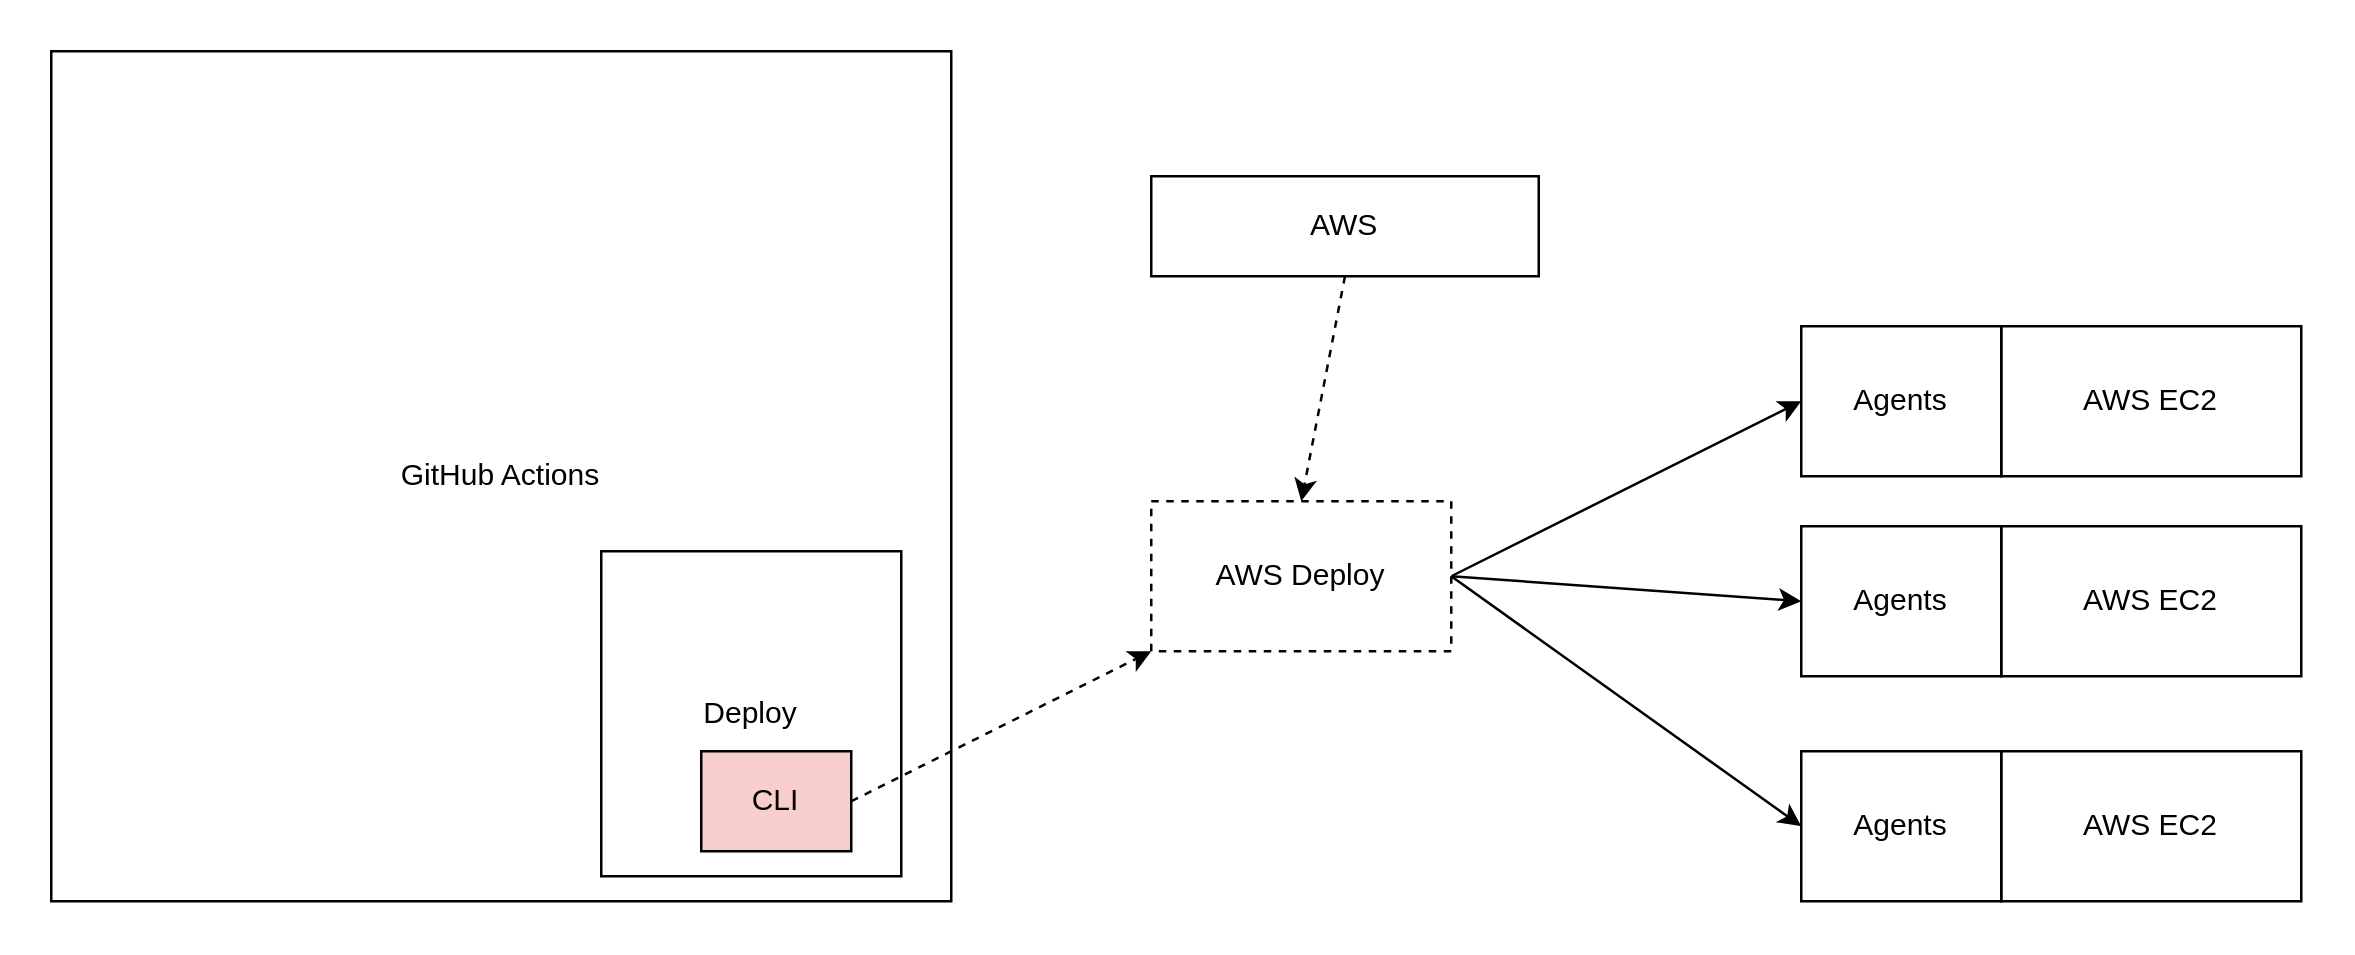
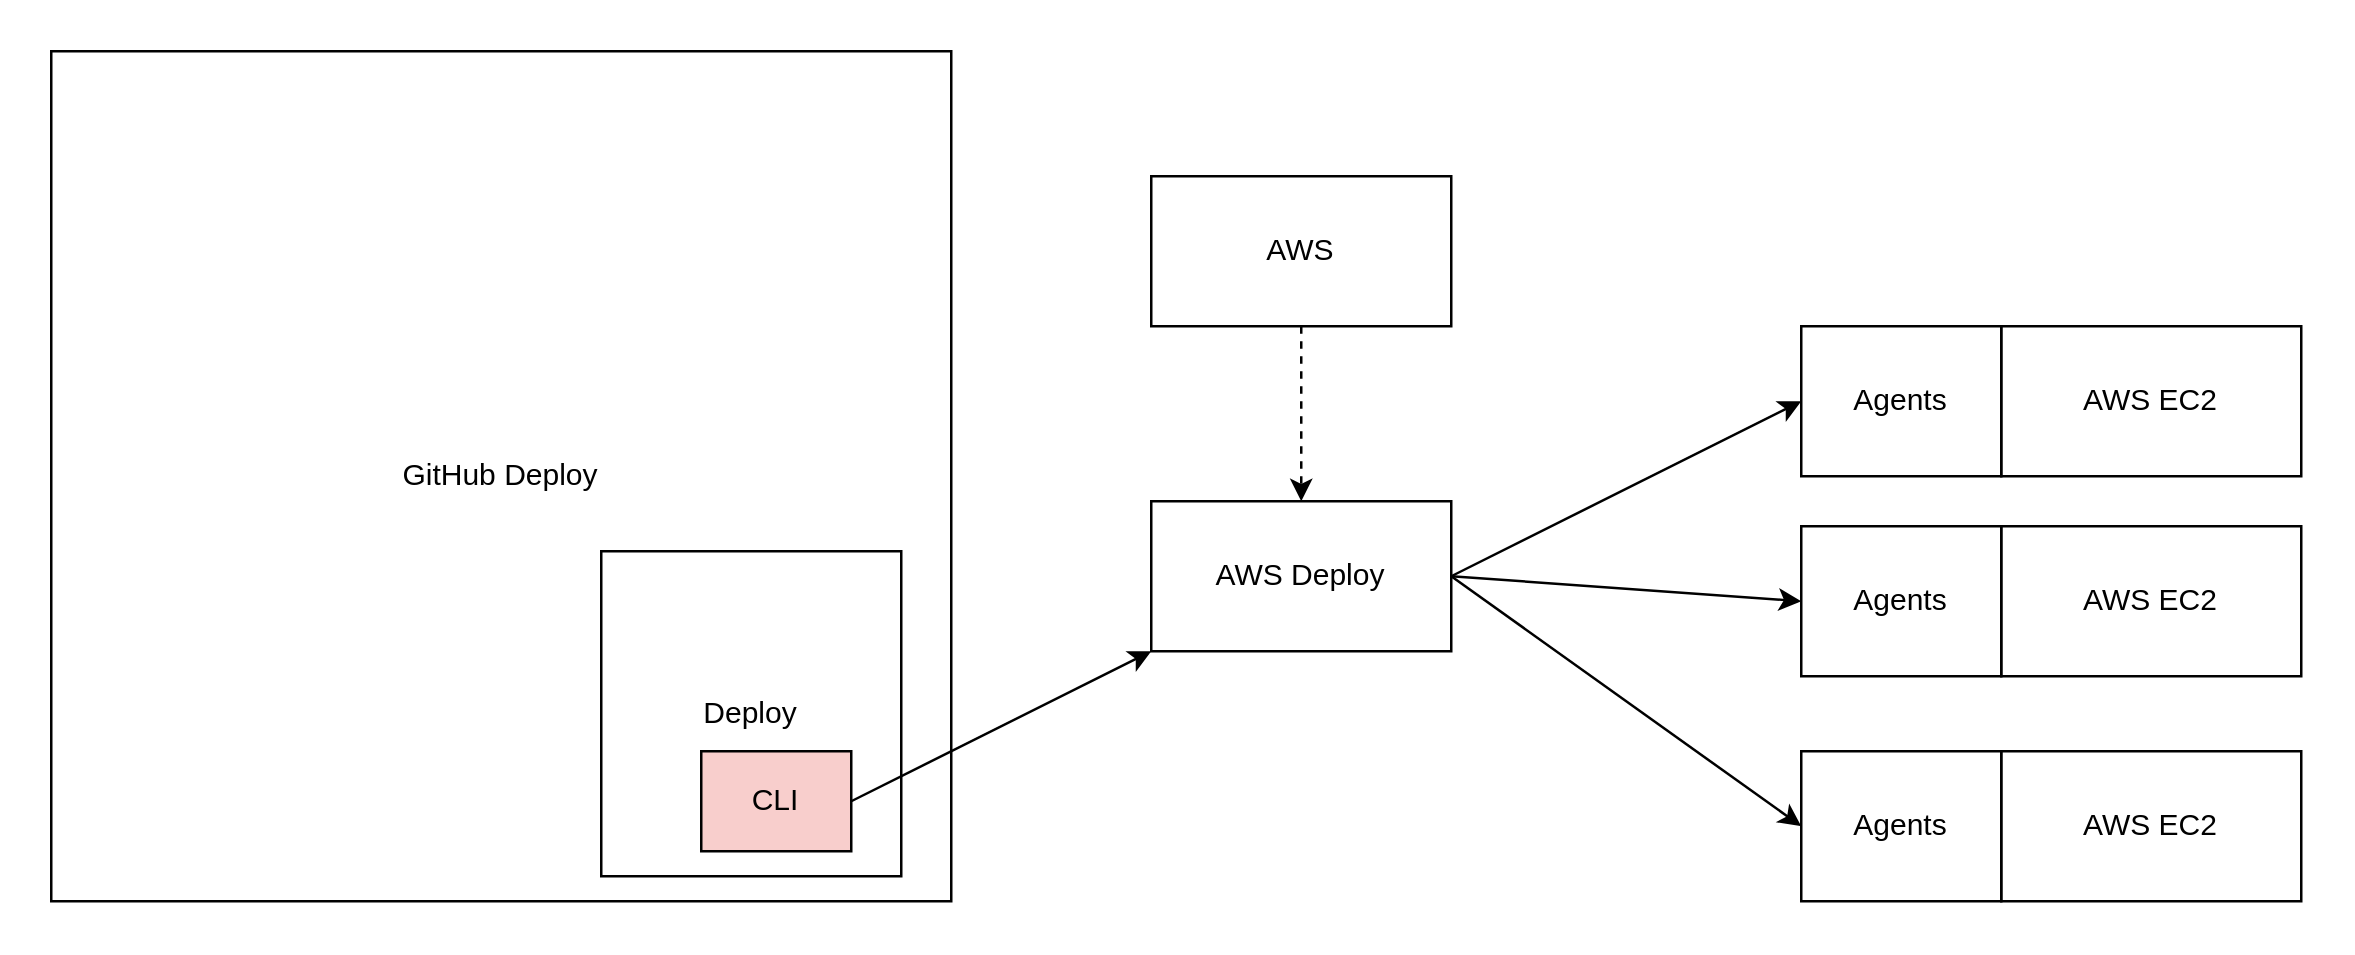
(1345, 226) -> (1301, 251)
(501, 476) -> (501, 476)
(1301, 576) -> (1301, 576)
(995, 730) -> (995, 730)
